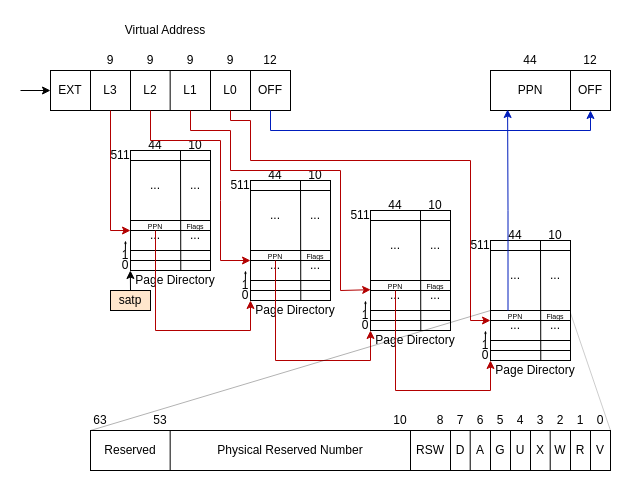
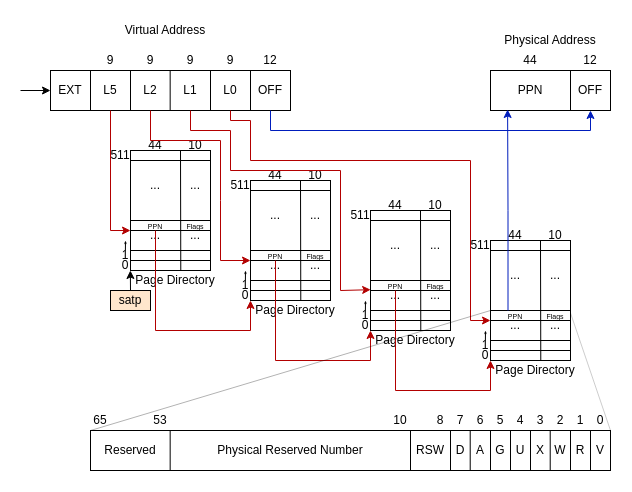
none -> (551, 41)
(111, 91) -> (111, 91)
(101, 421) -> (101, 421)
